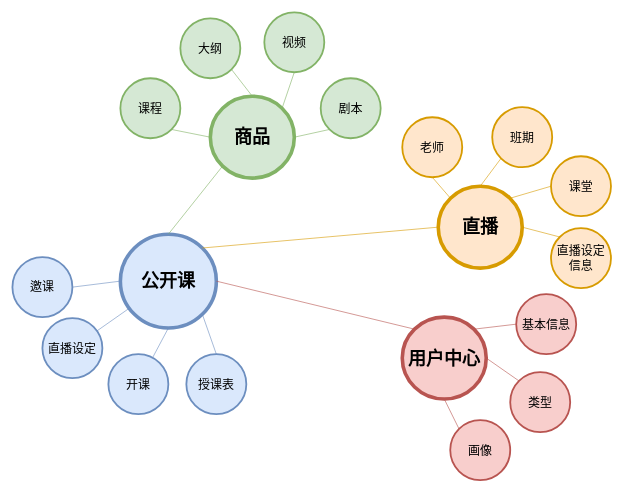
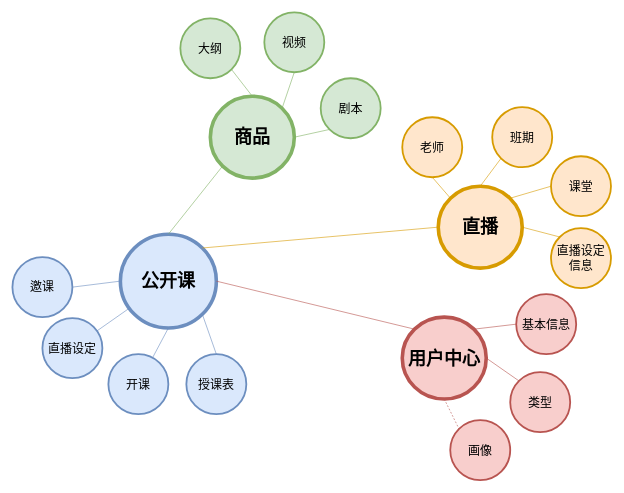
(150, 108) -> none
(190, 133) -> none
(451, 414) -> (451, 414)
